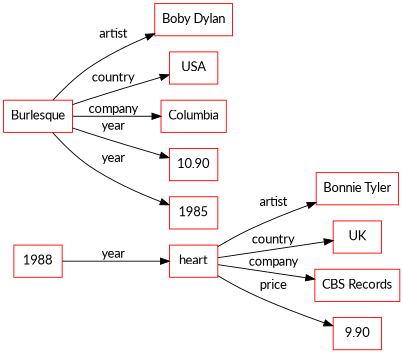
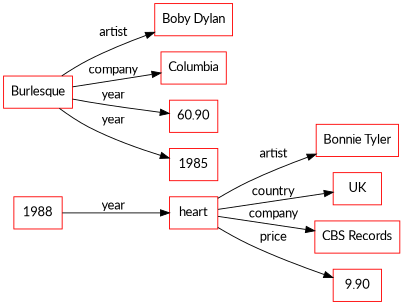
(194, 68) -> none
(194, 165) -> (194, 116)
